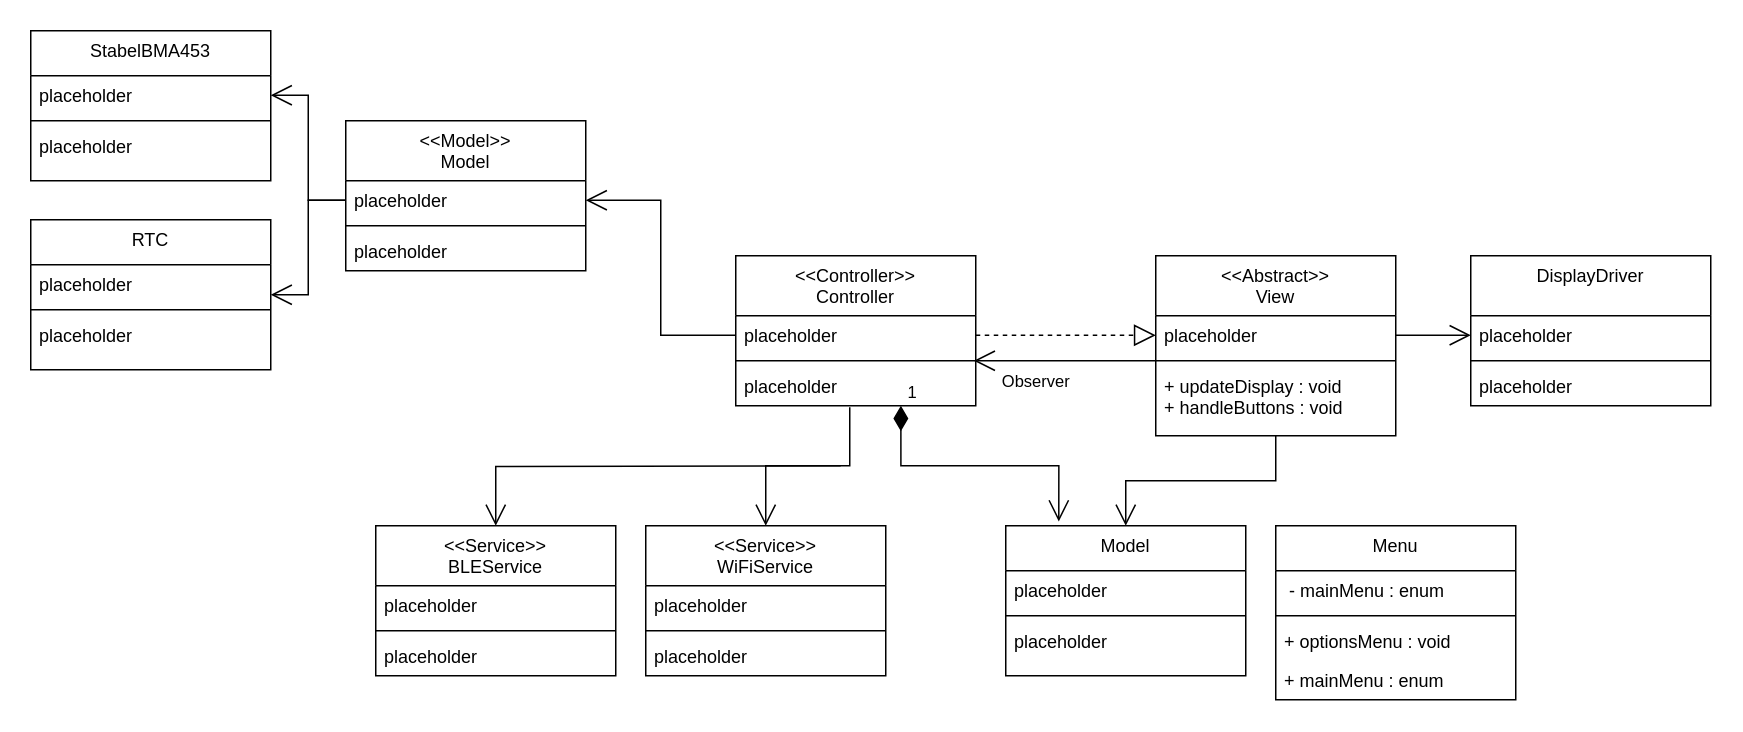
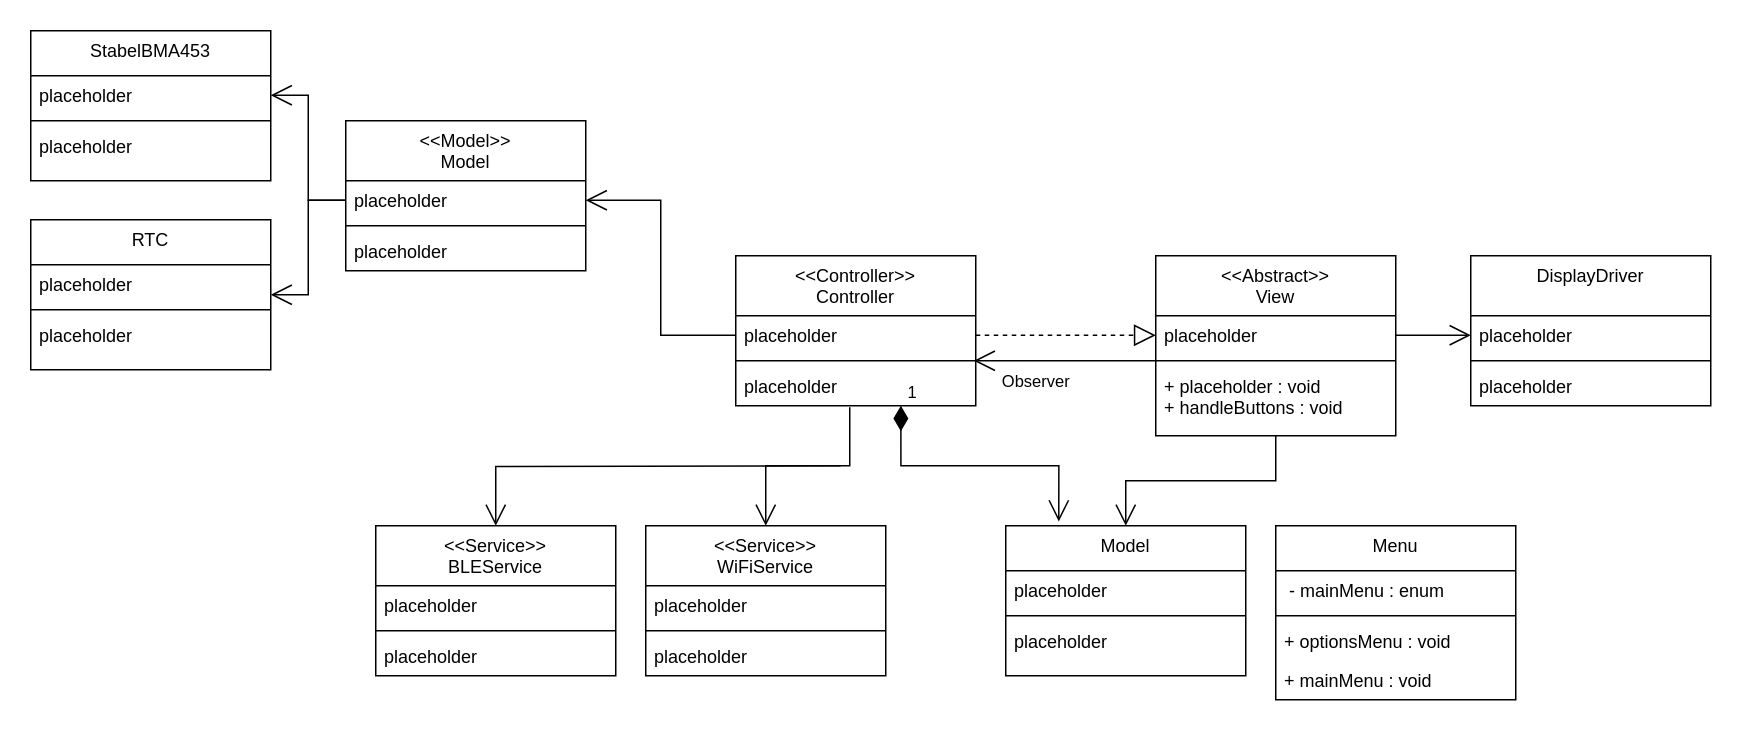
(1259, 387) -> (1248, 387)
(1358, 681) -> (1356, 681)
